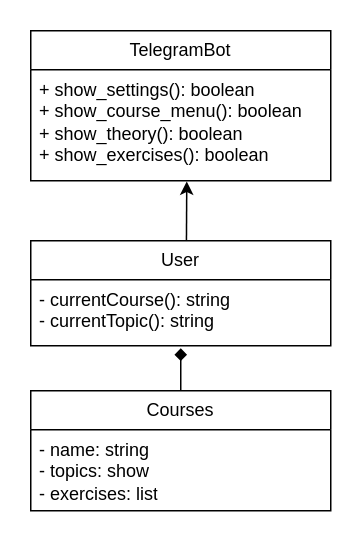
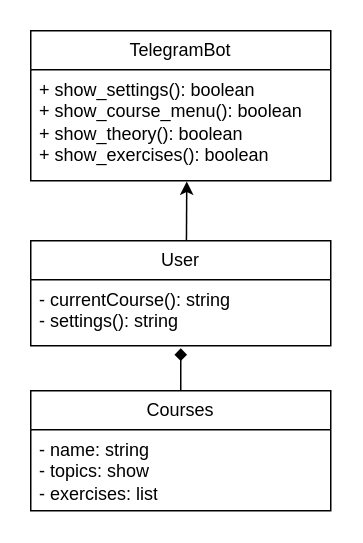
(156, 312) -> (156, 312)
